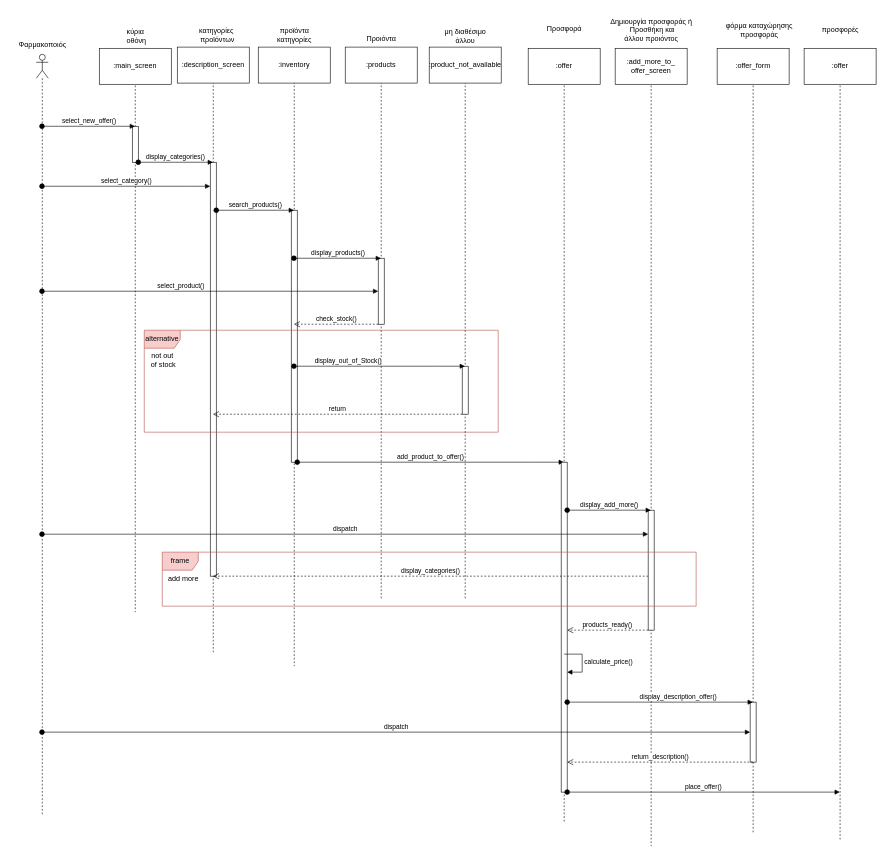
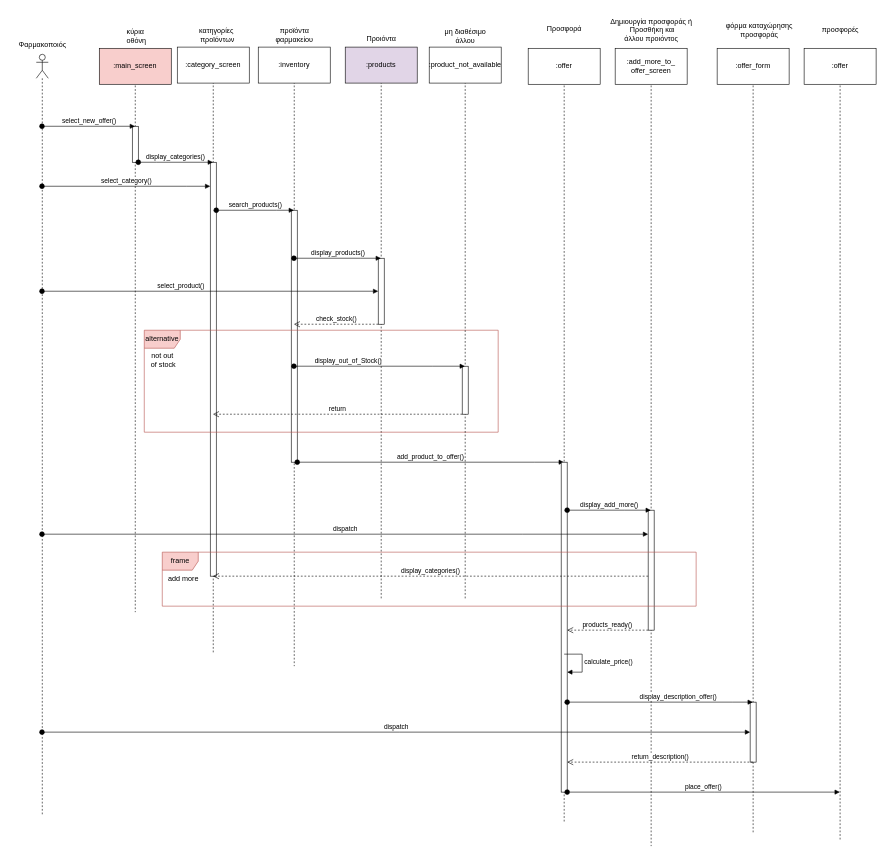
(295, 35) -> (295, 35)
(213, 65) -> (213, 65)
(381, 65) -> (381, 65)
(135, 66) -> (135, 66)
